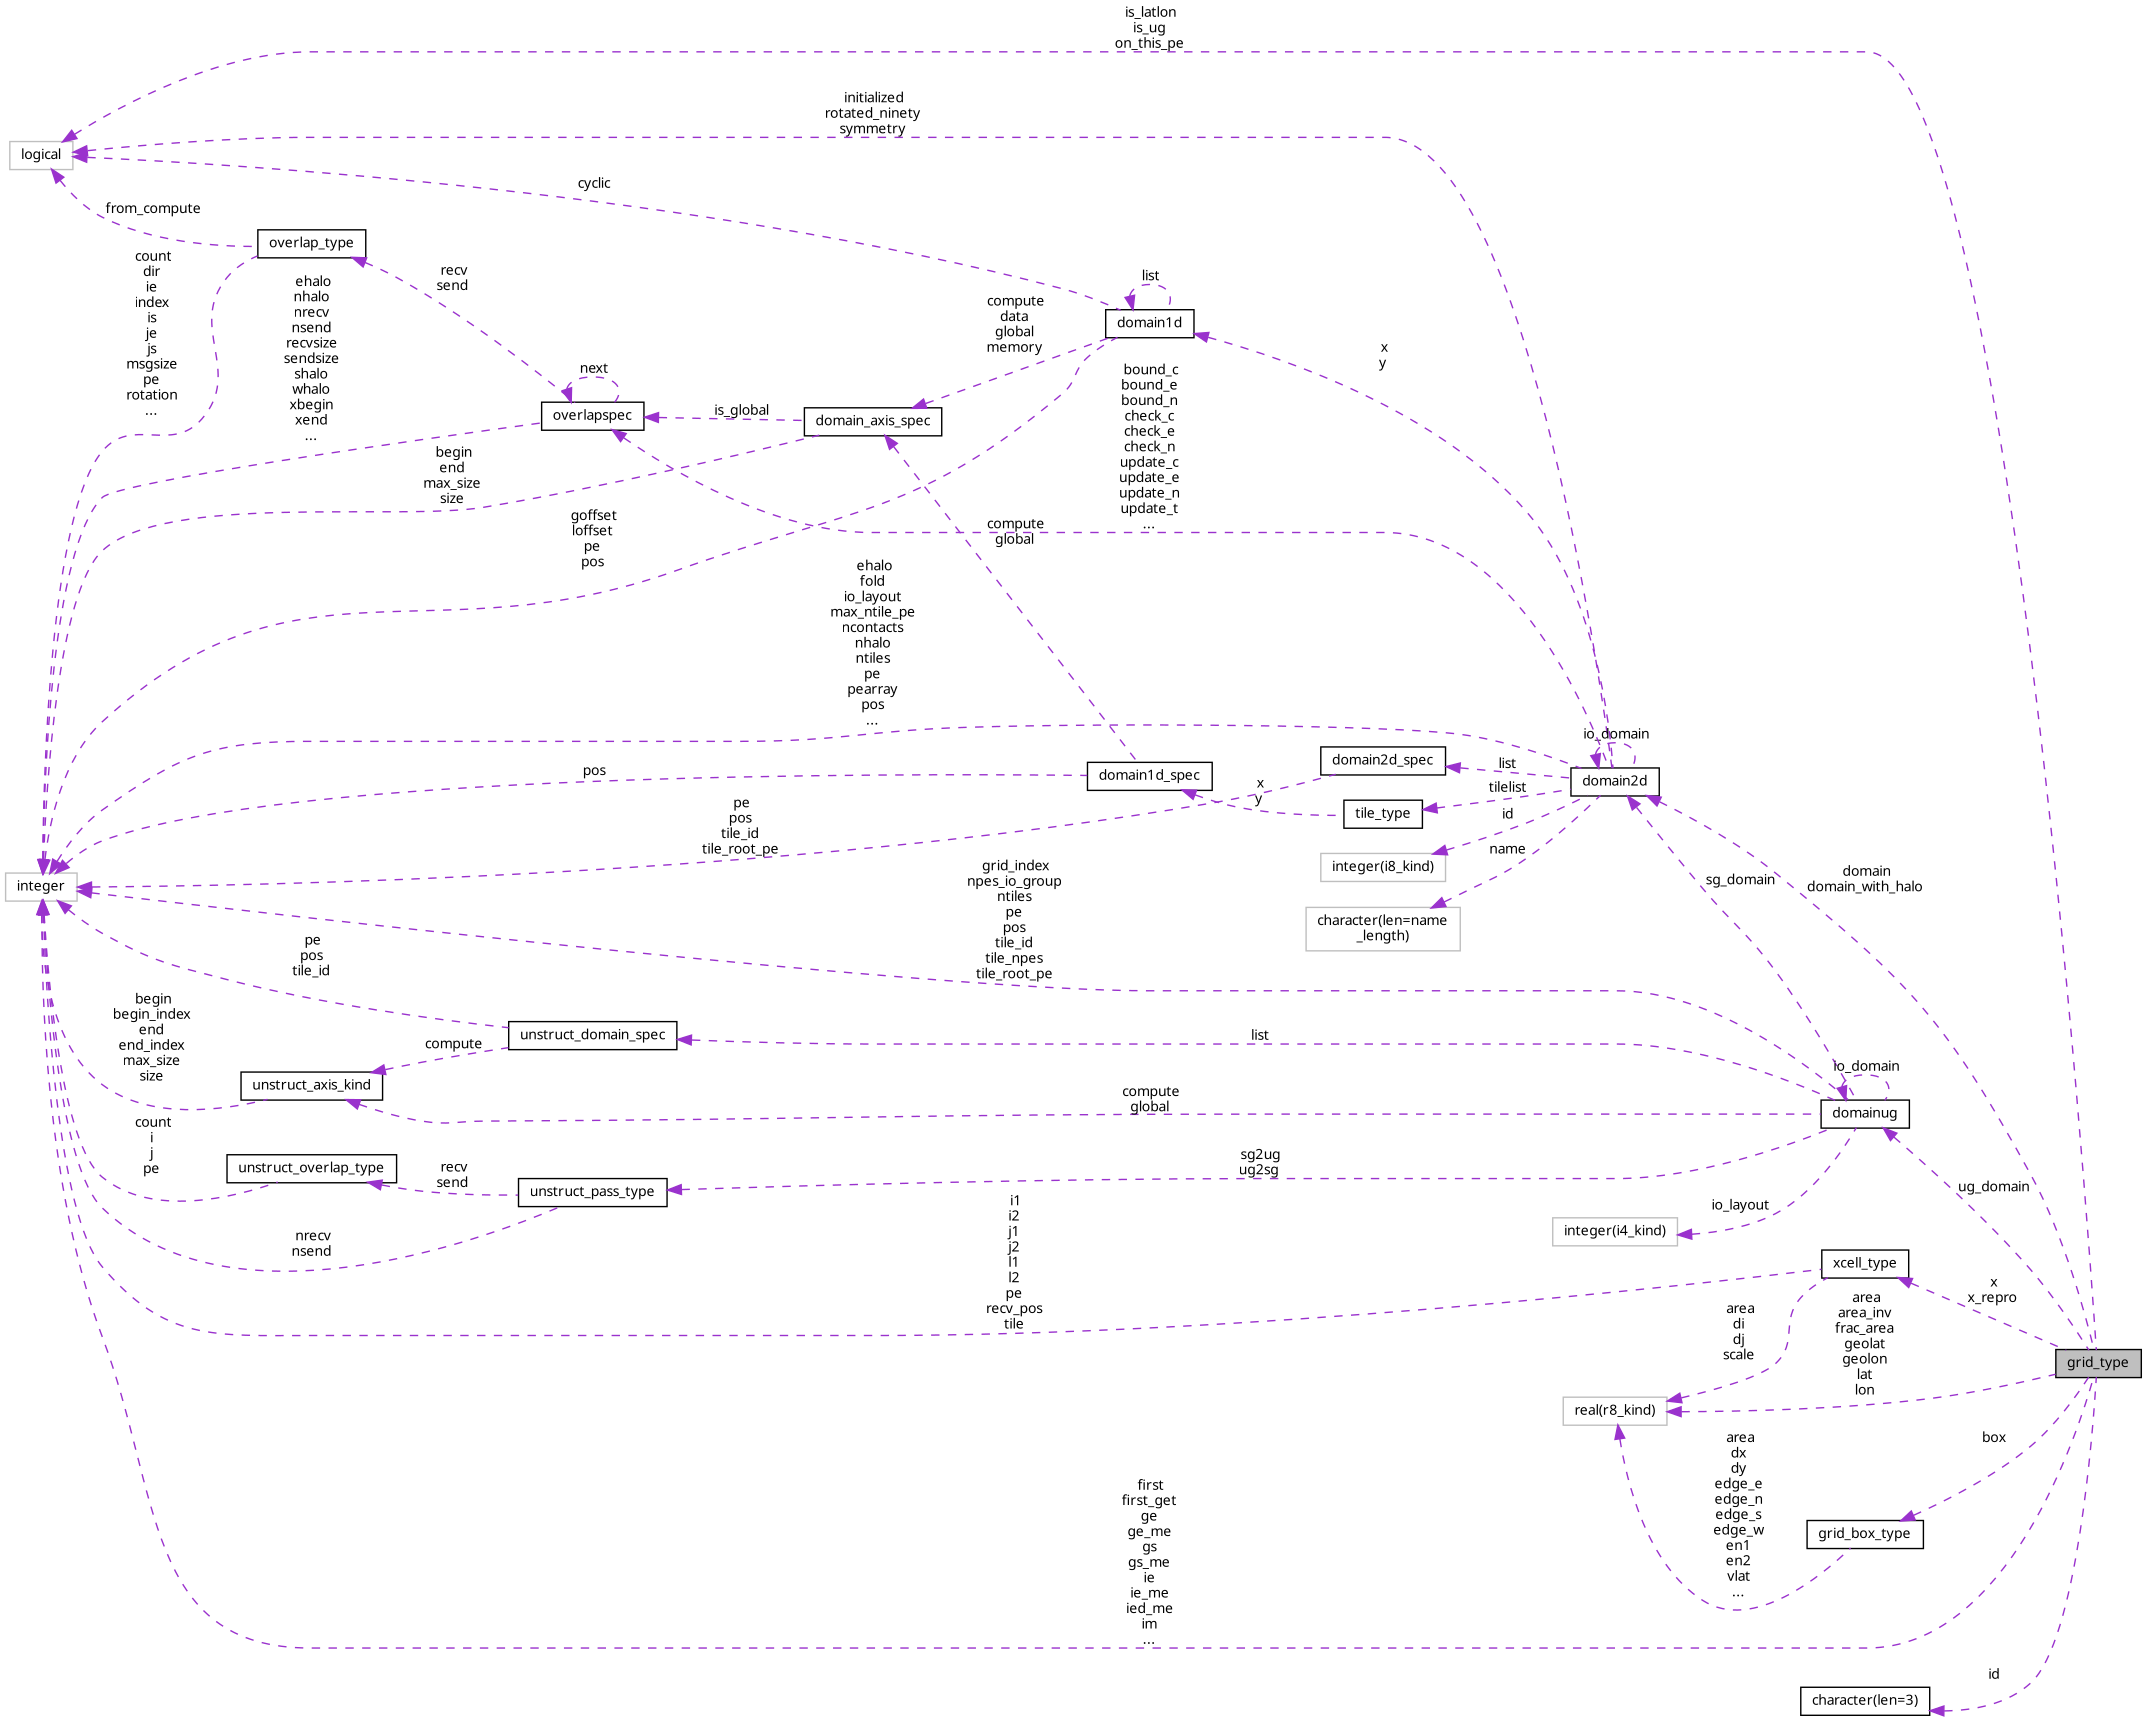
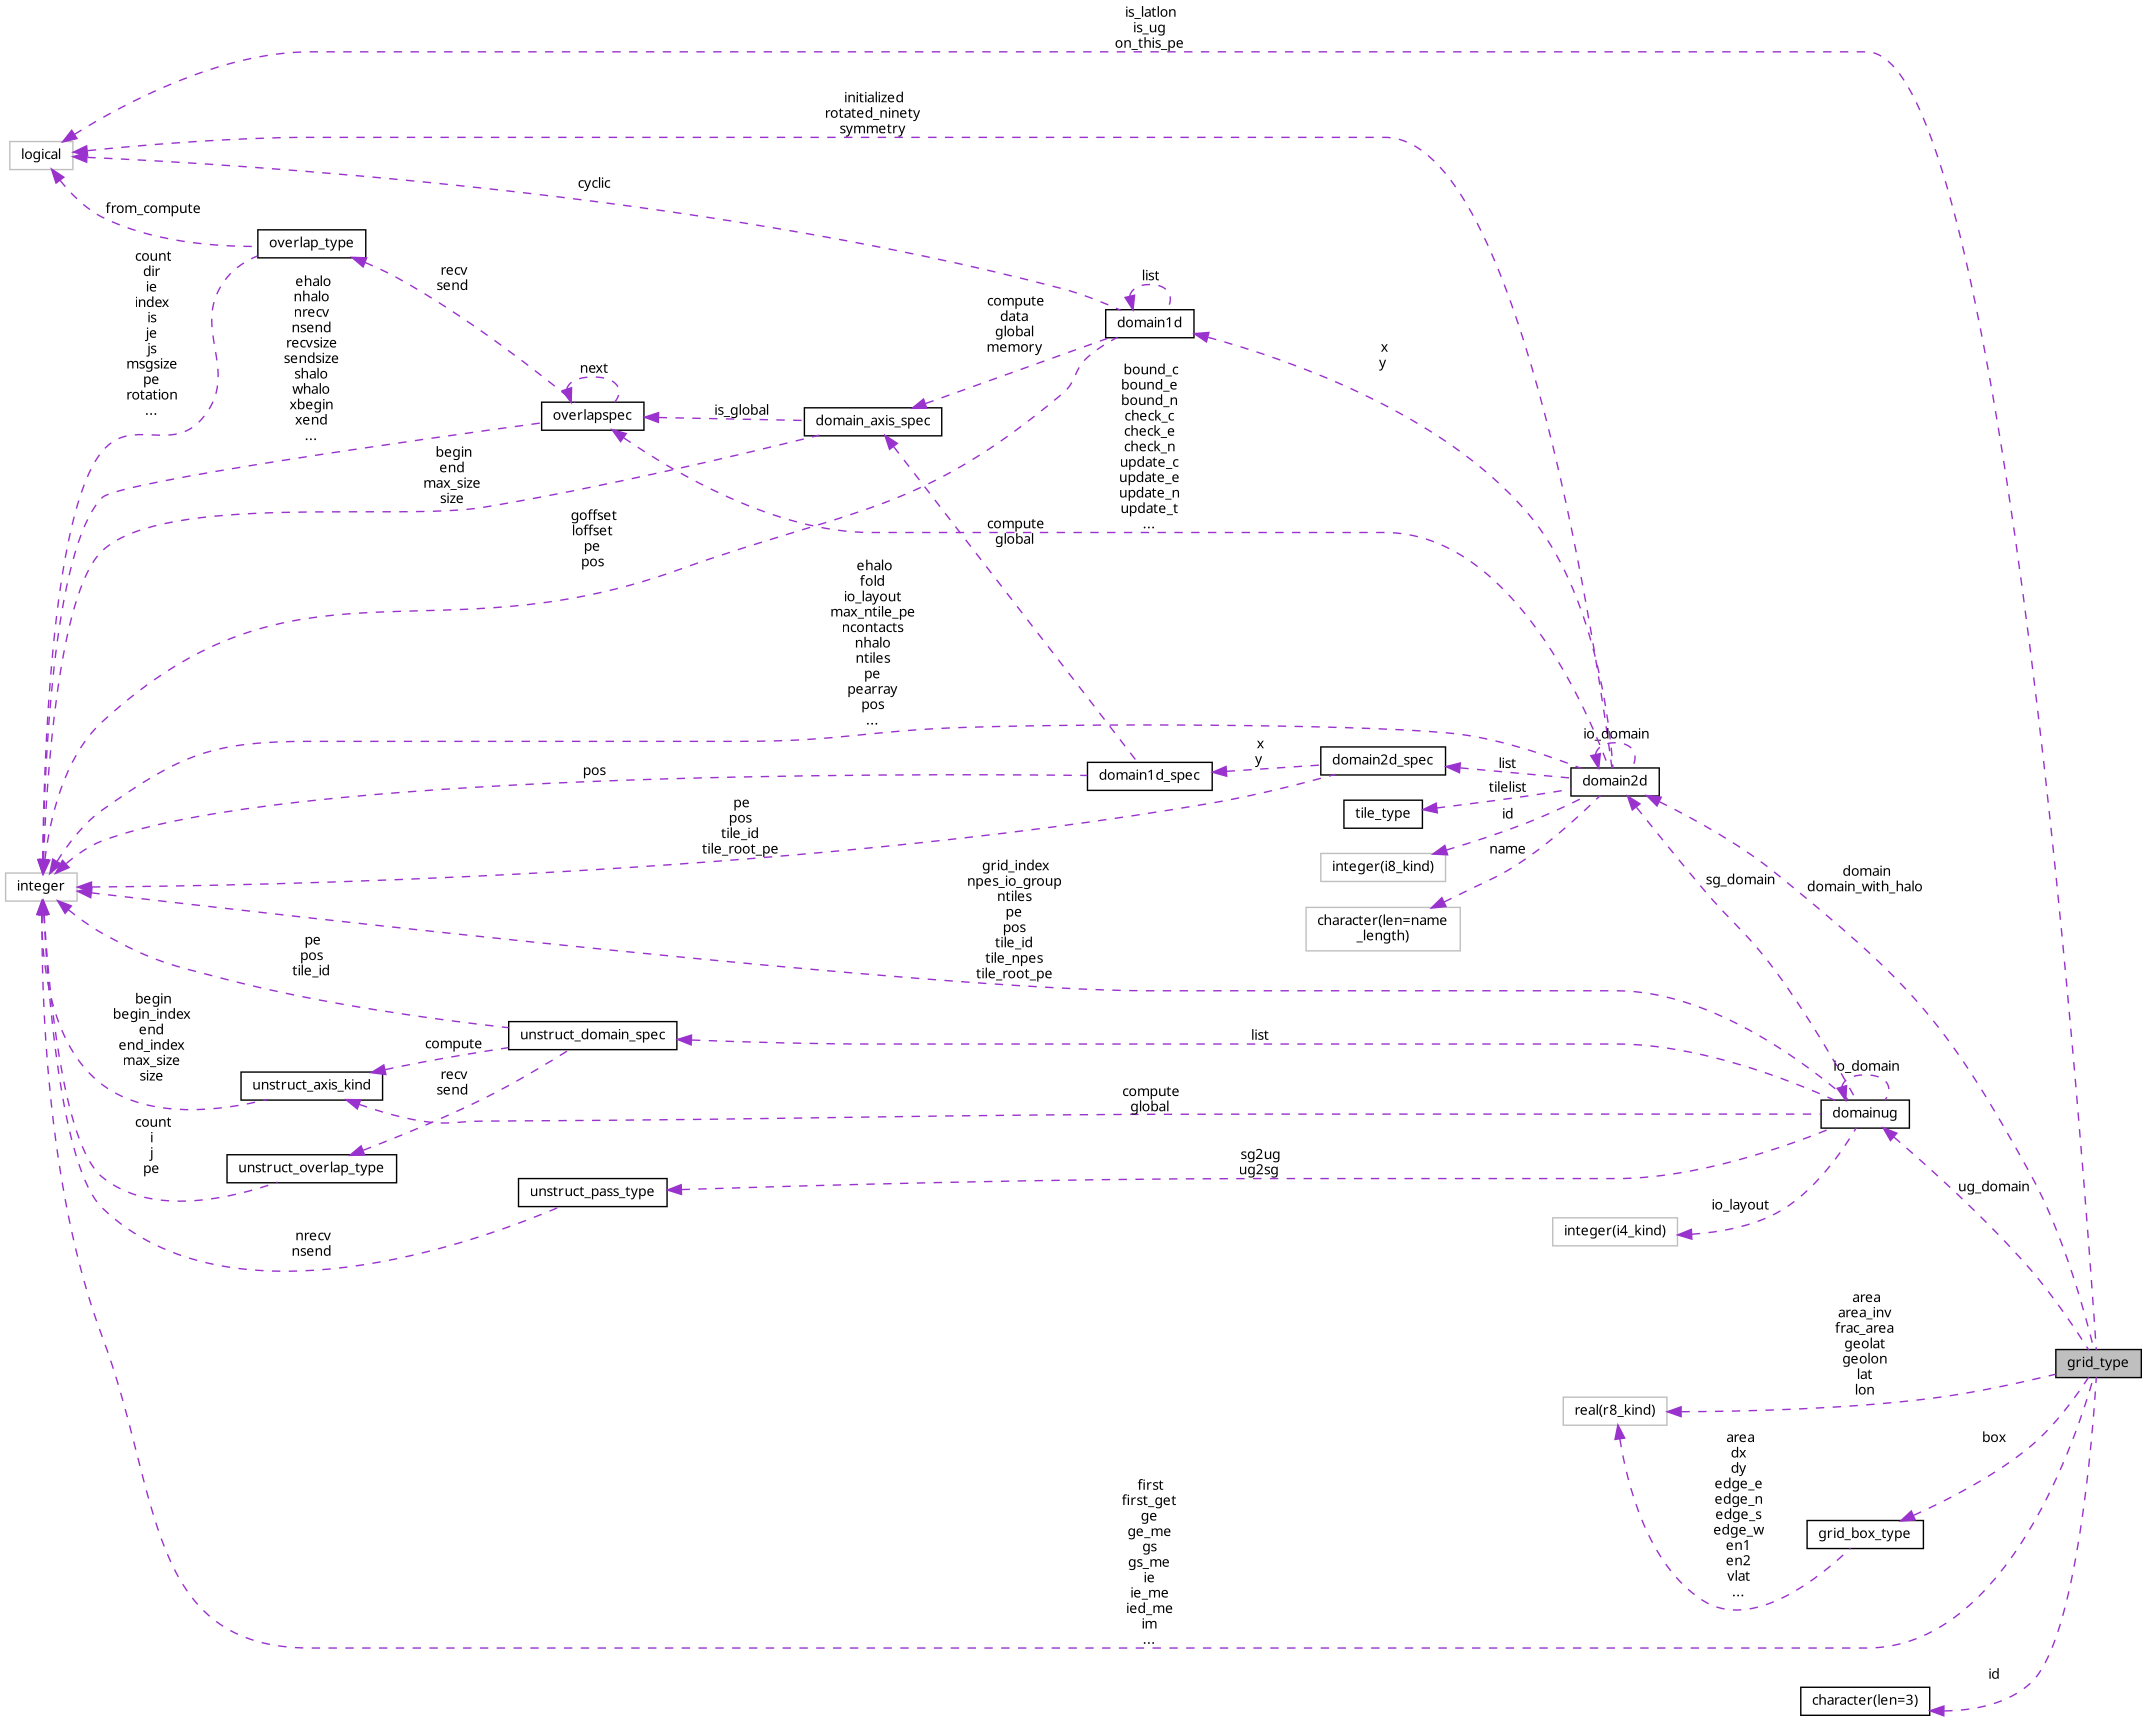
(1268, 812) -> (1274, 768)
(450, 1193) -> (470, 1105)
(1865, 1264) -> none
